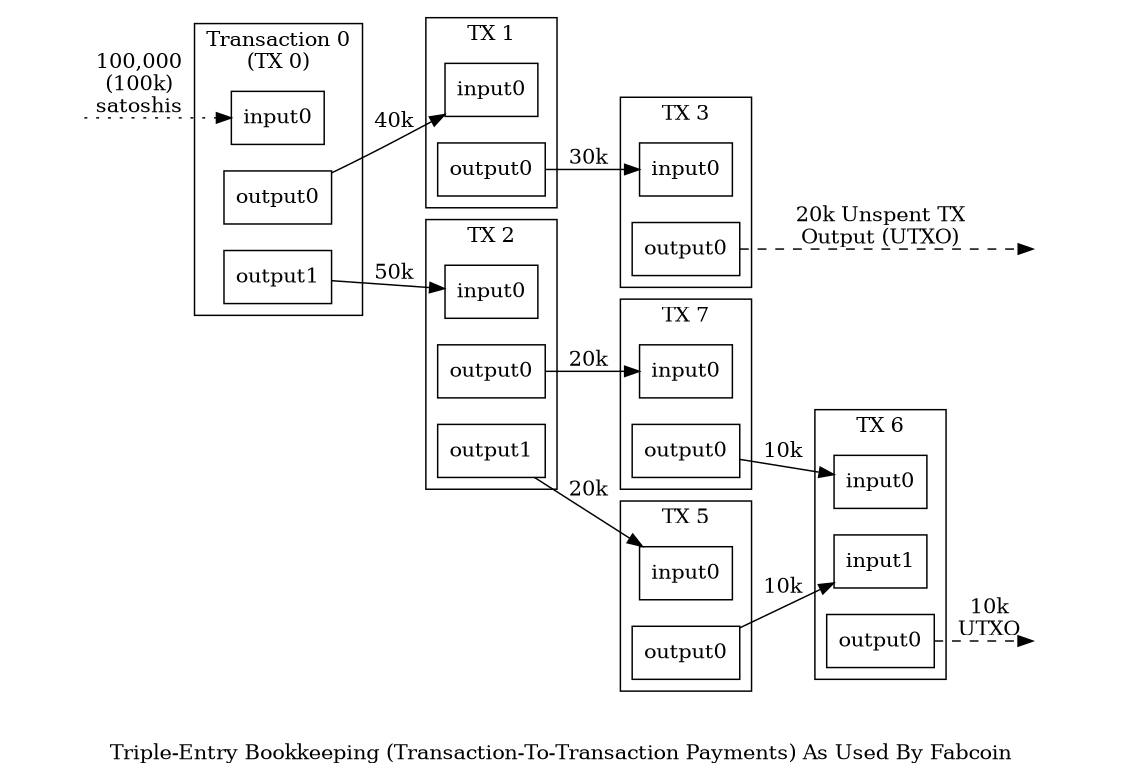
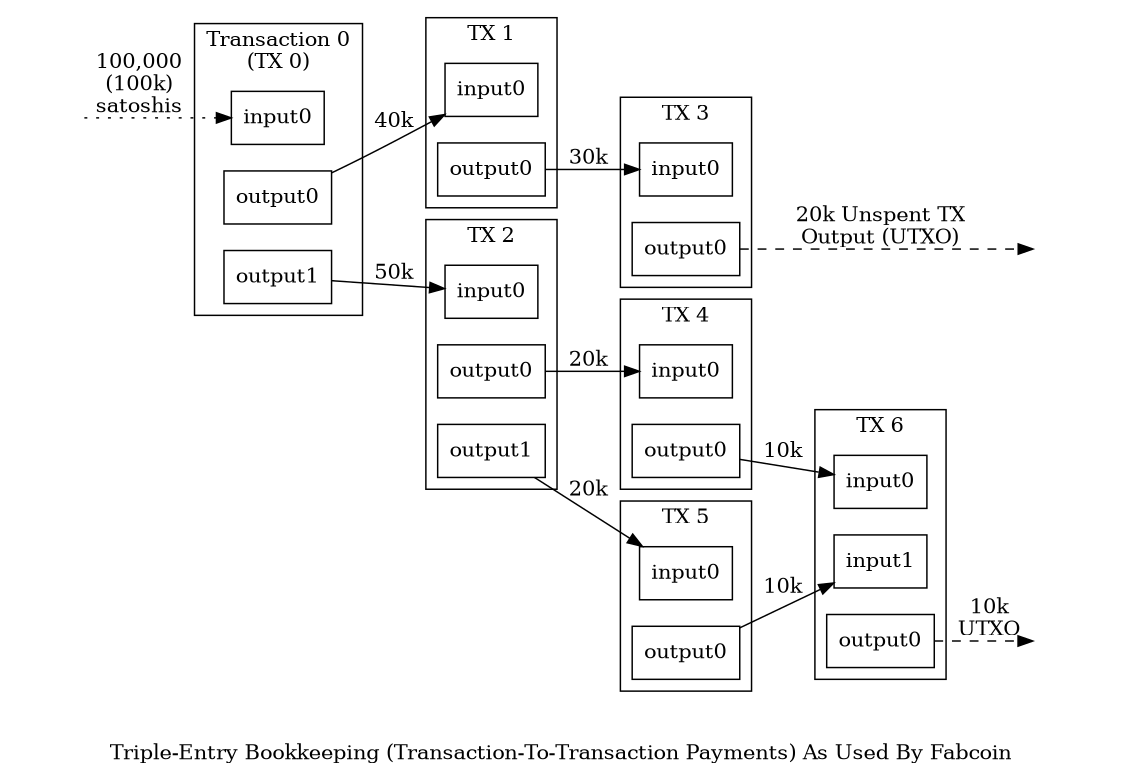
(686, 316) -> (686, 316)
